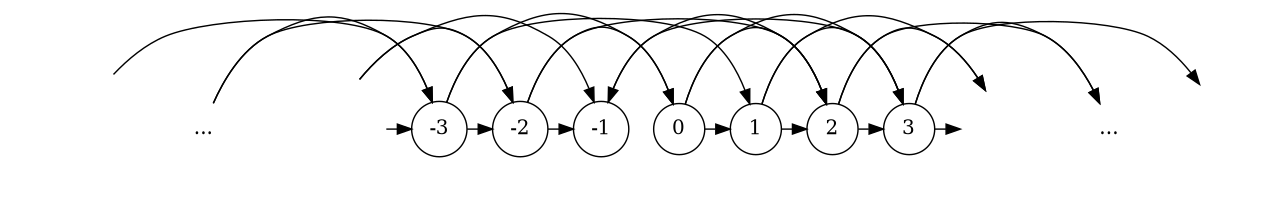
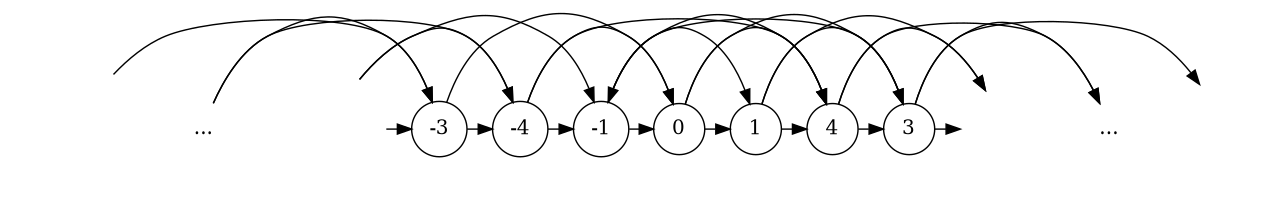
(592, 19) -> (697, 32)
(520, 129) -> (520, 129)
none -> (634, 129)
(833, 129) -> (833, 129)
